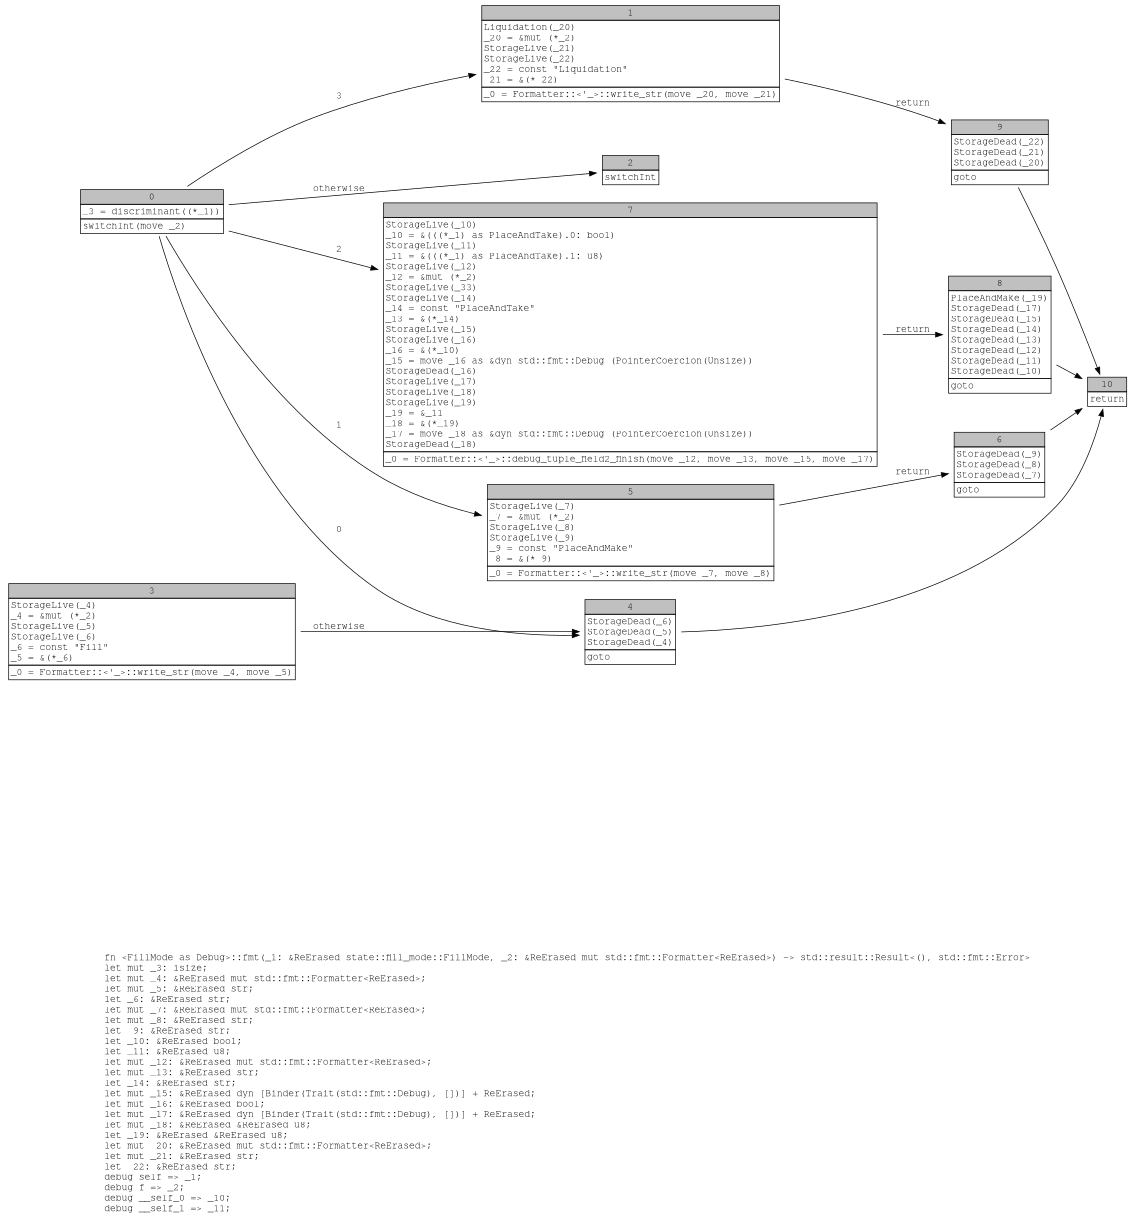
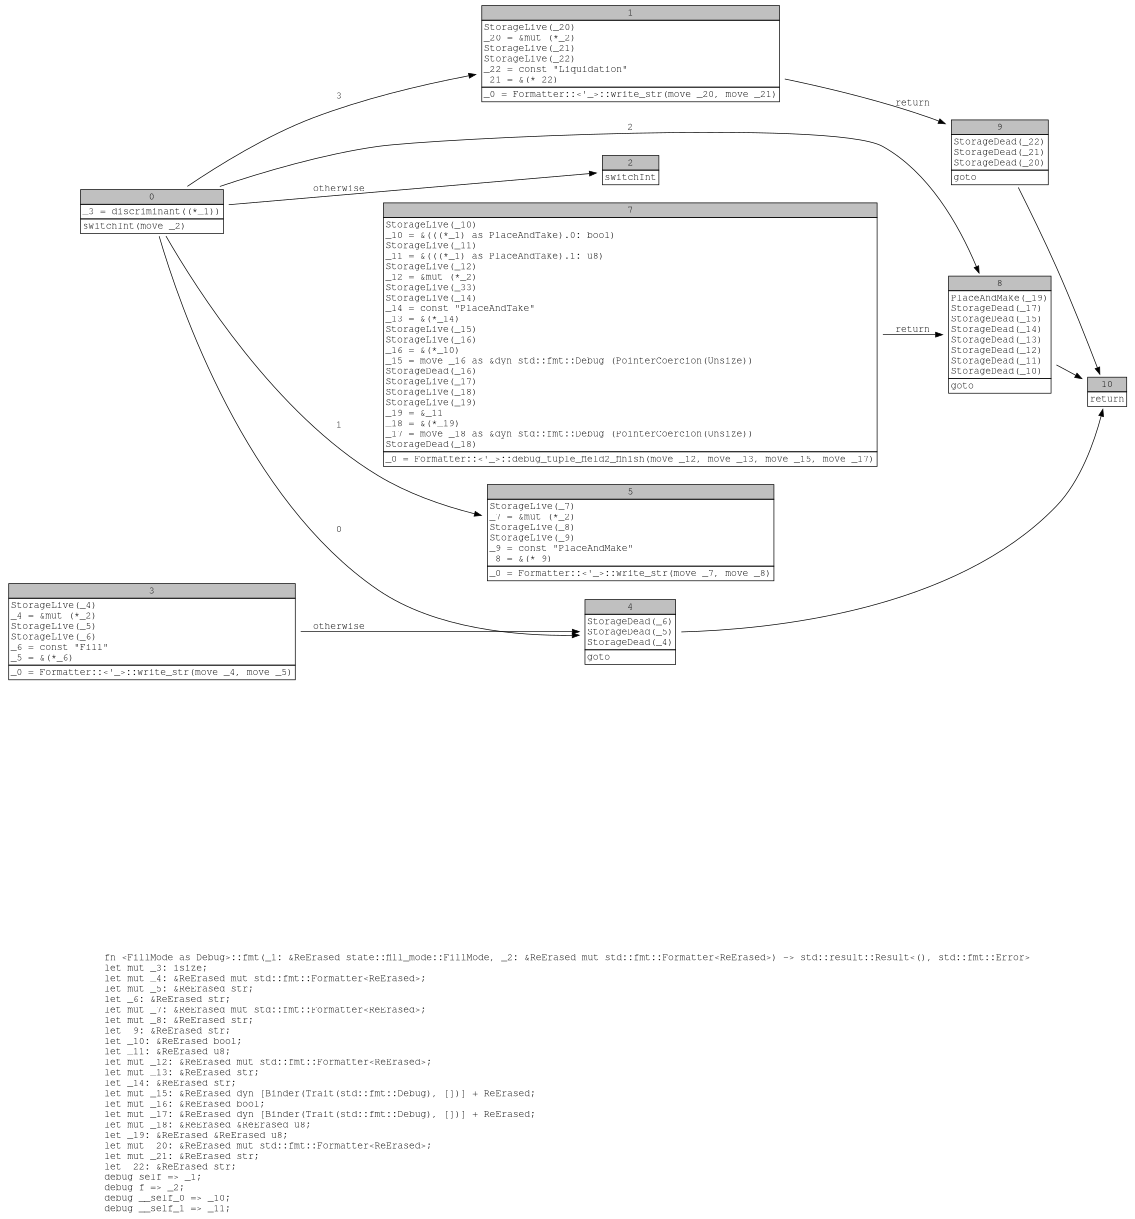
(530, 27) -> (530, 27)
(300, 249) -> (627, 133)
(999, 464) -> none
